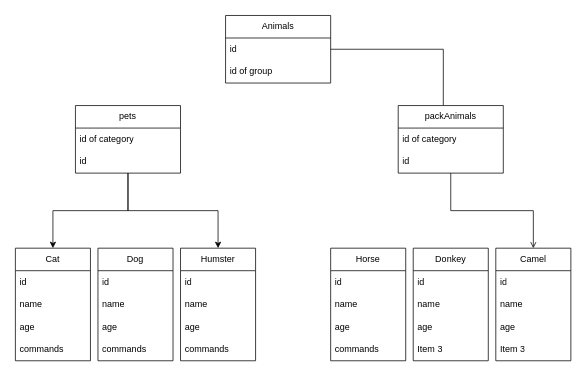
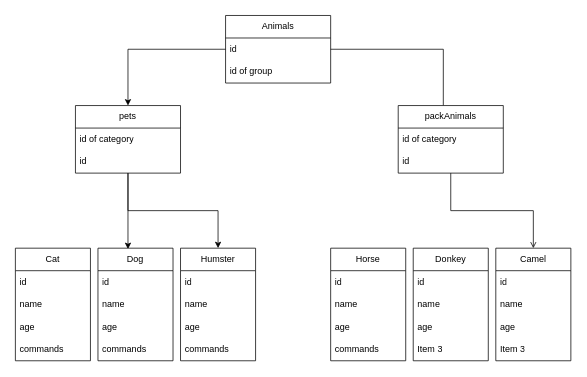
none -> (175, 49)
(88, 210) -> none
none -> (128, 242)
